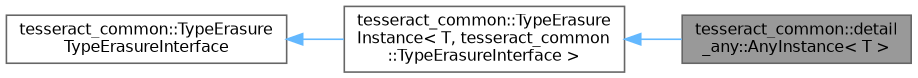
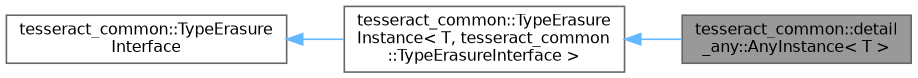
(147, 39) -> (147, 39)
